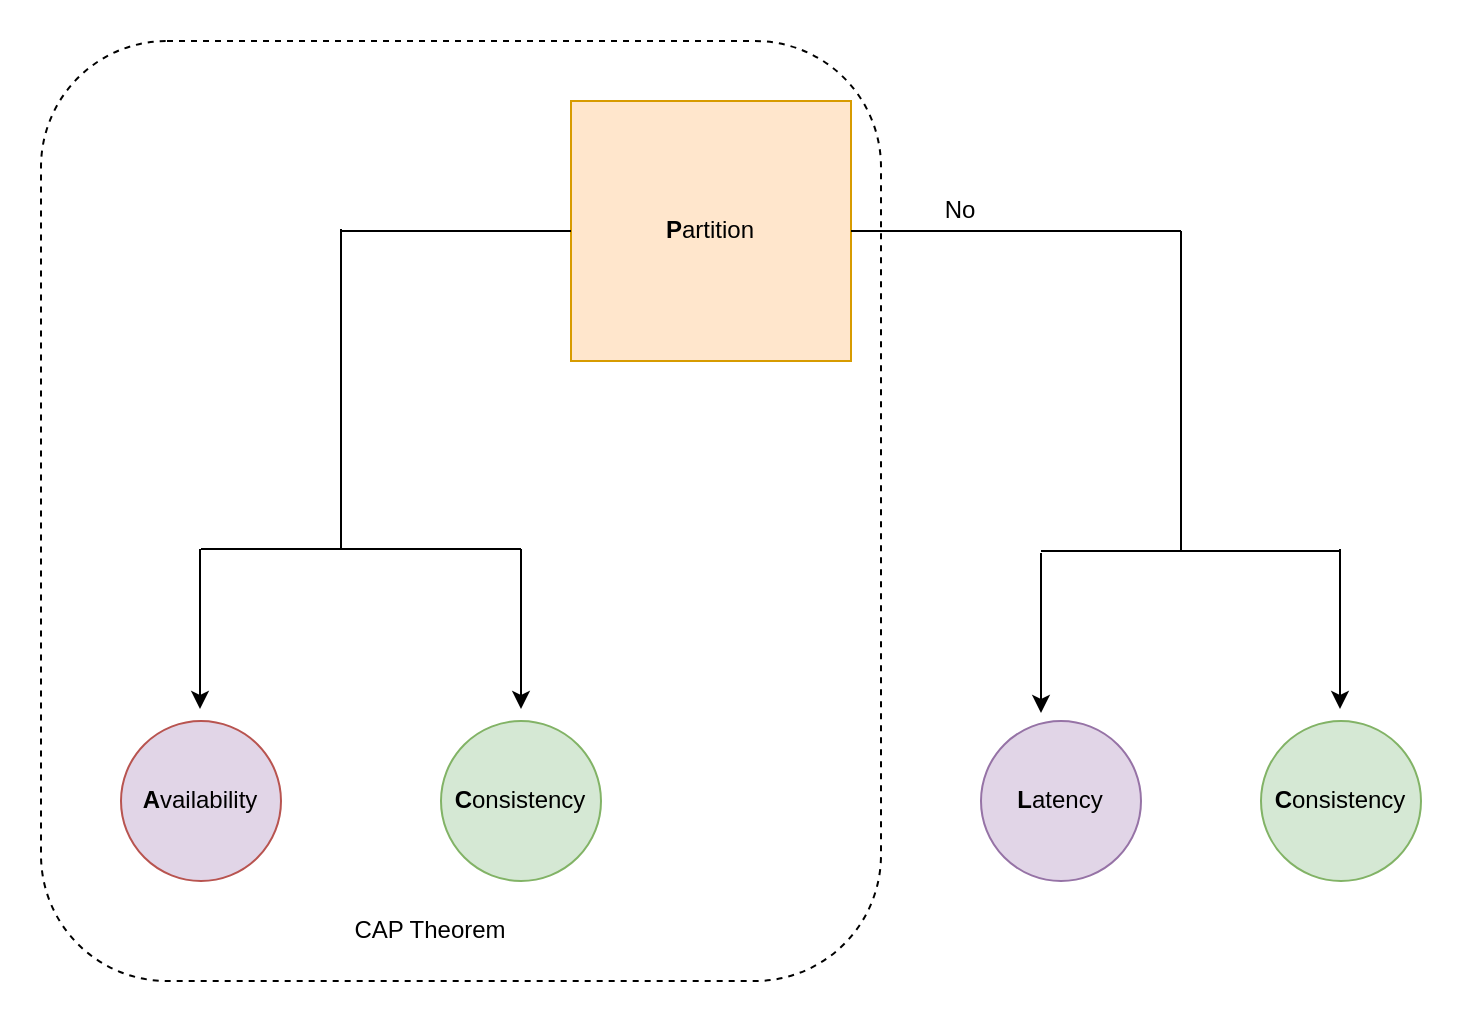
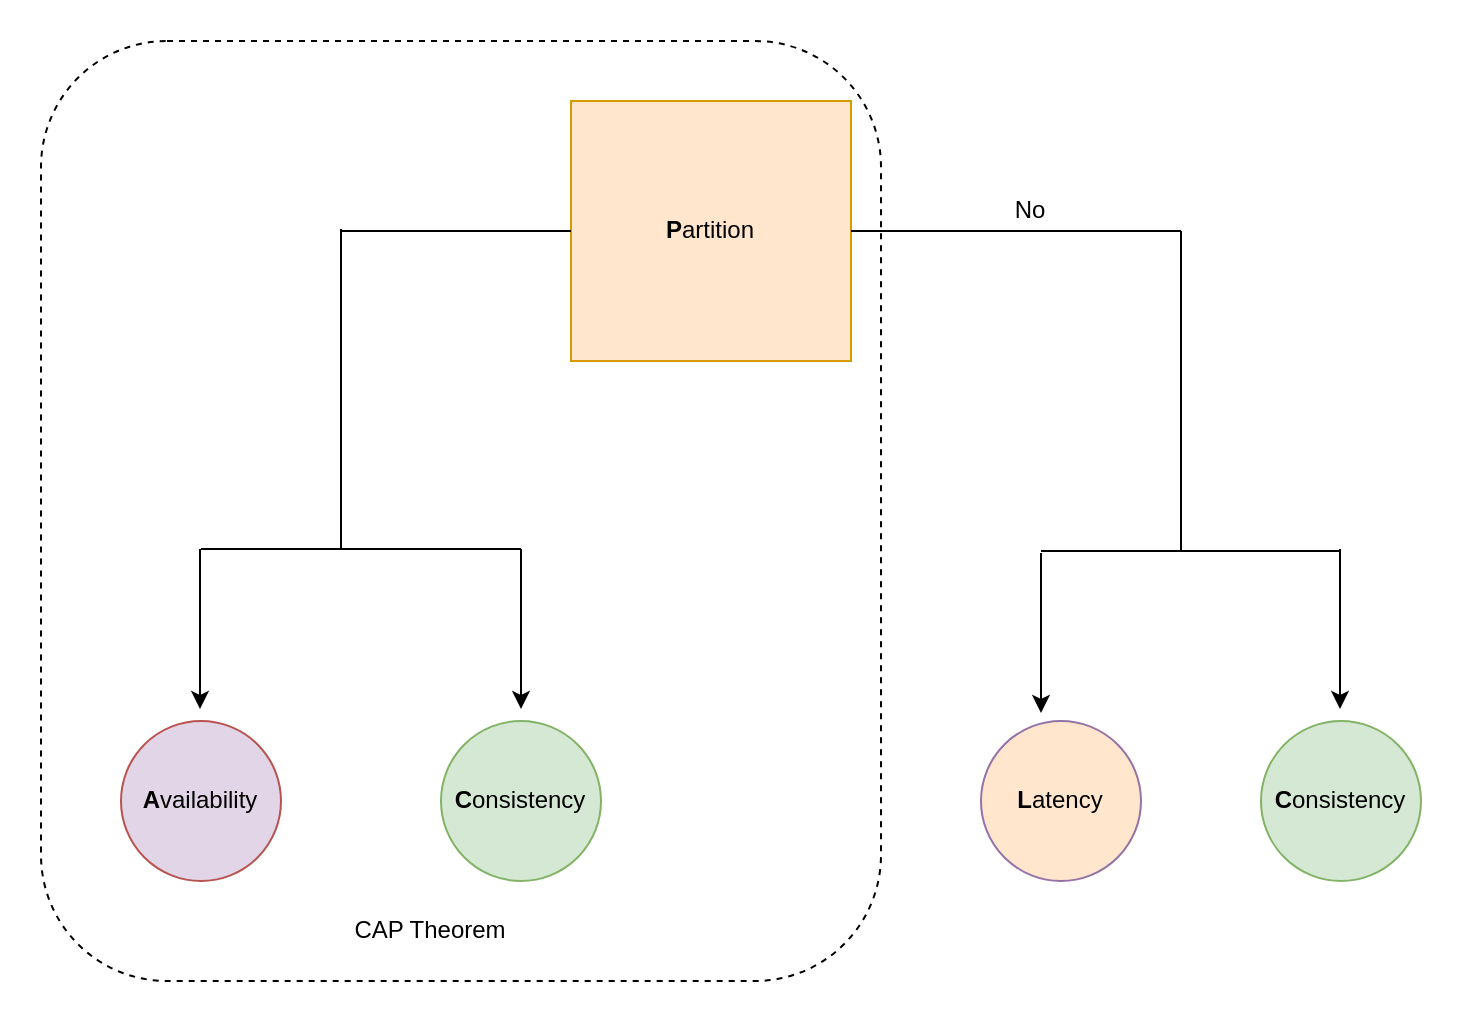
(961, 211) -> (1031, 211)
(1061, 801) -> (1061, 801)
